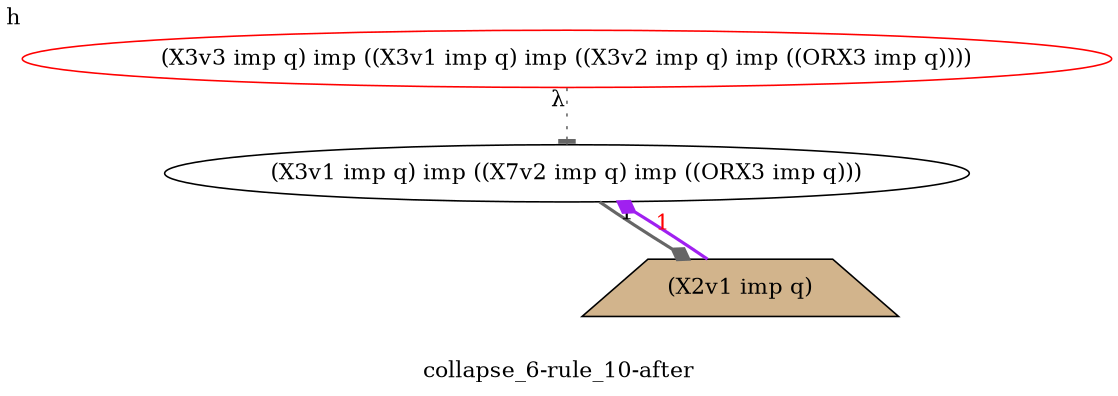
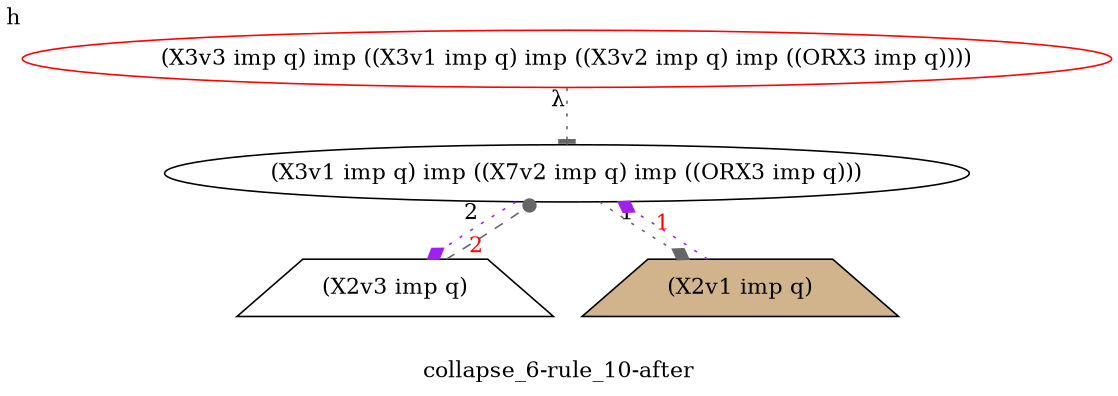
(635, 226) -> (635, 226)
(672, 235) -> (672, 235)
none -> (395, 288)
